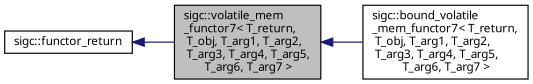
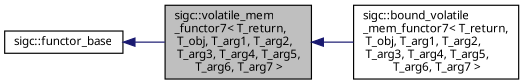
(68, 42) -> (64, 42)
